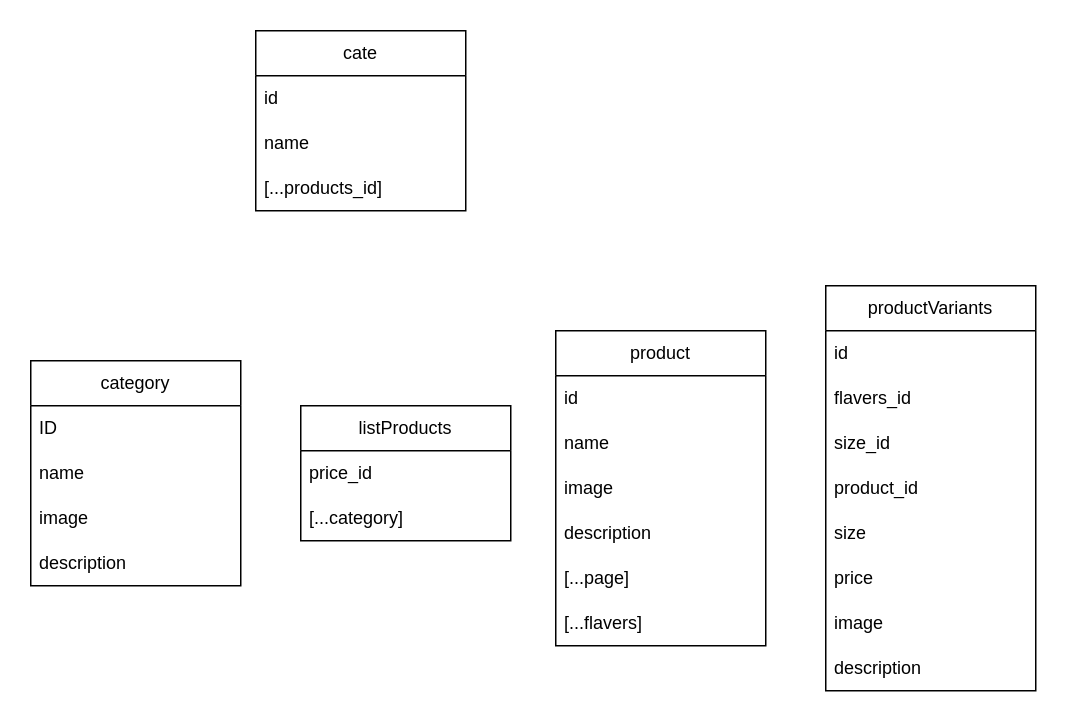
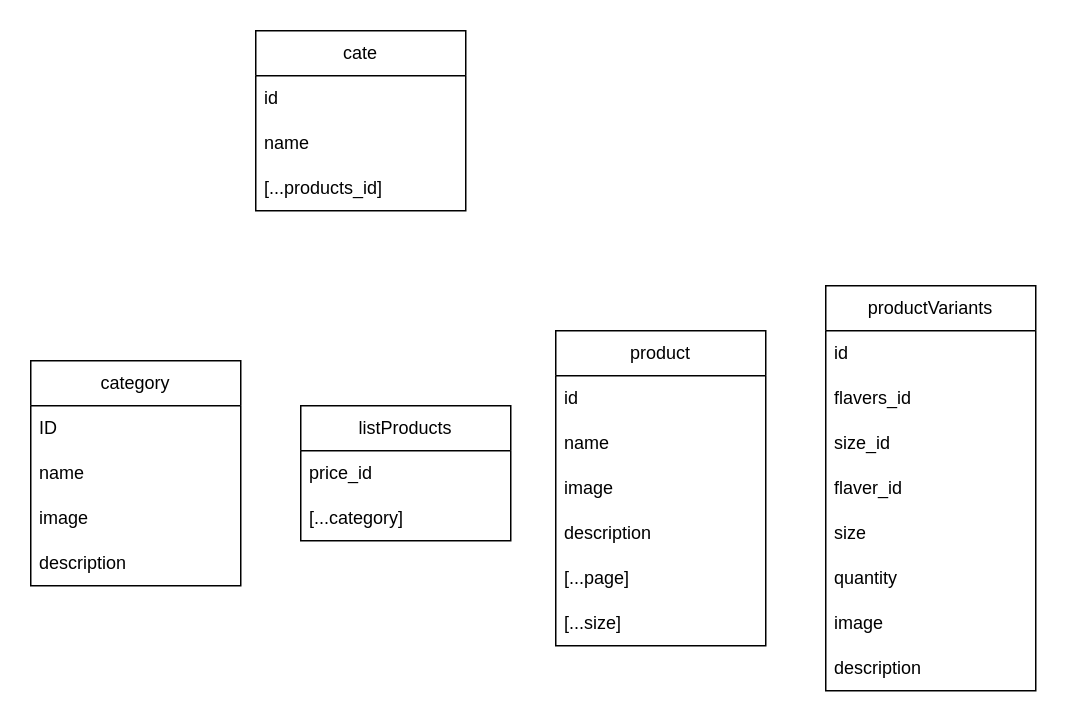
(883, 488) -> (875, 488)
(858, 578) -> (873, 578)
(616, 623) -> (601, 623)
